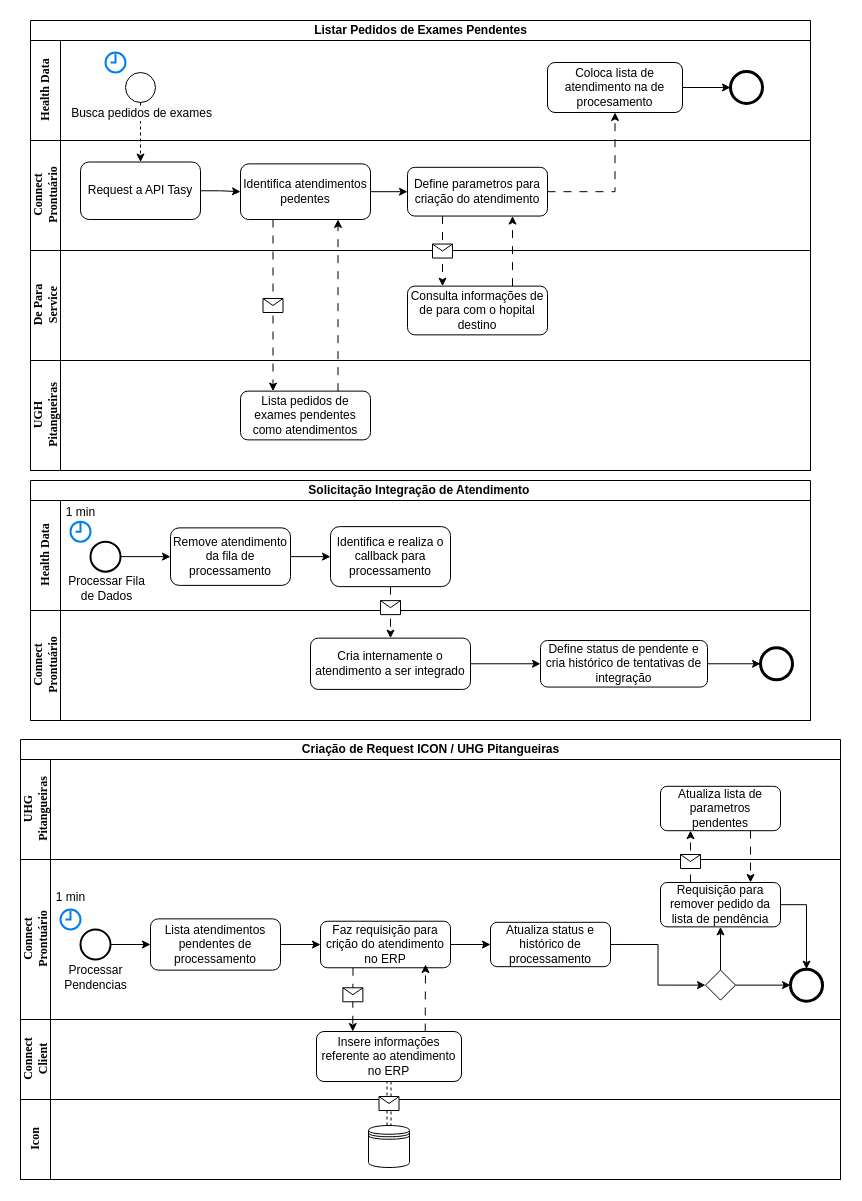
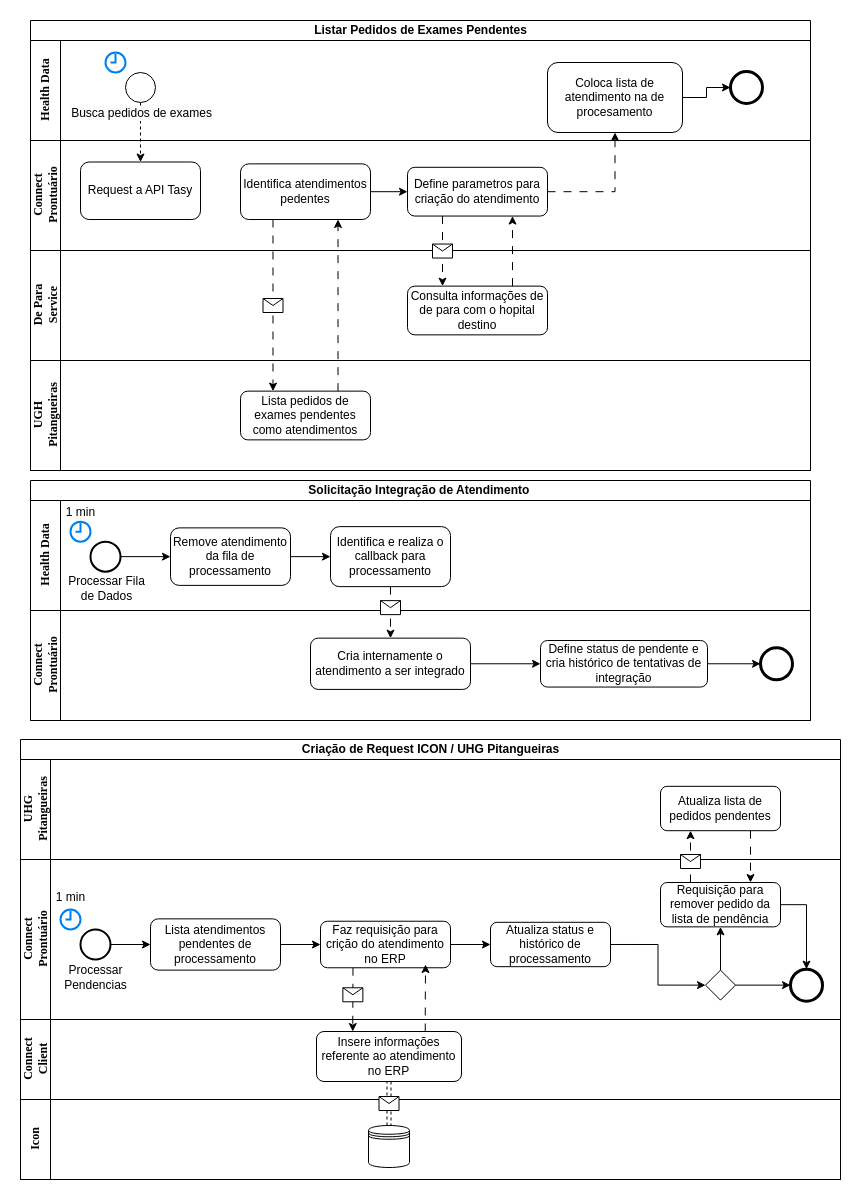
(615, 88) -> (615, 98)
(217, 191) -> none
(721, 809) -> (721, 809)
